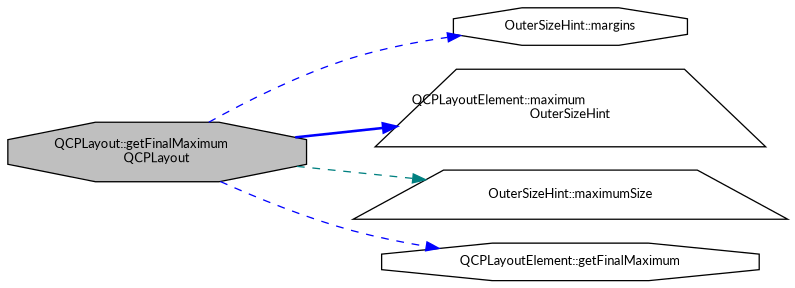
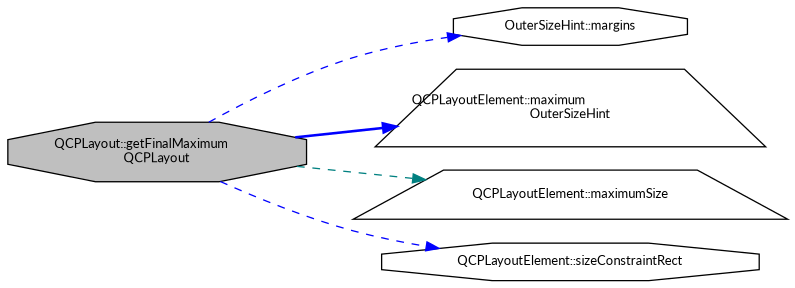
(570, 195) -> (570, 195)
(570, 262) -> (570, 262)
